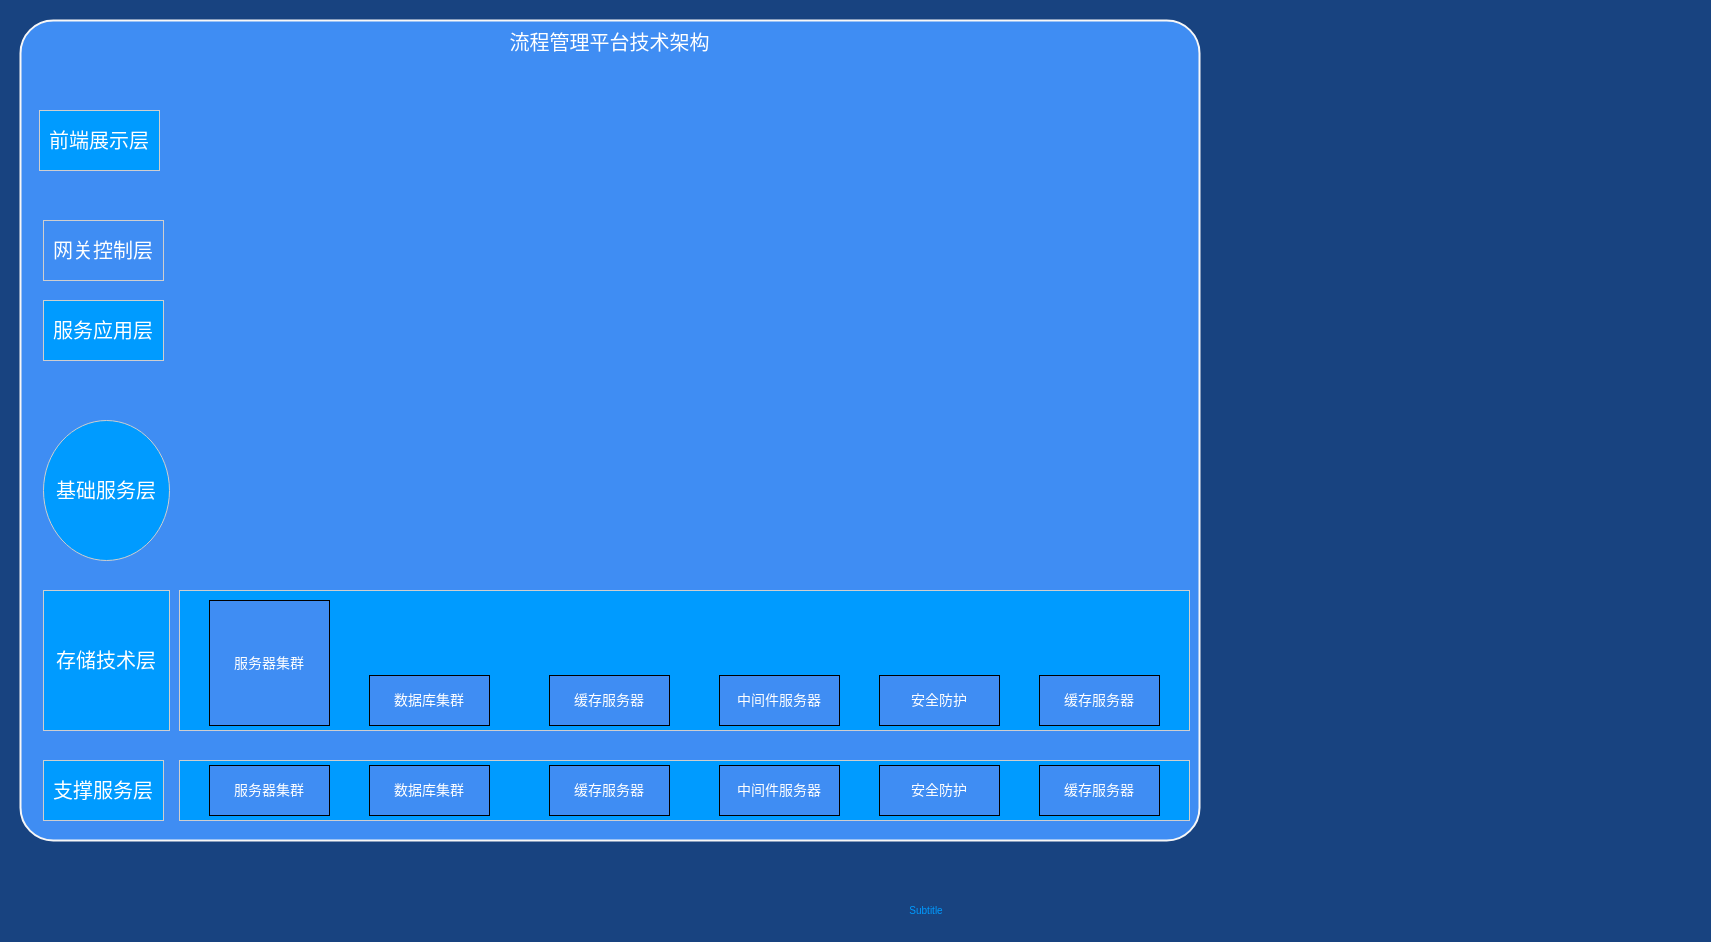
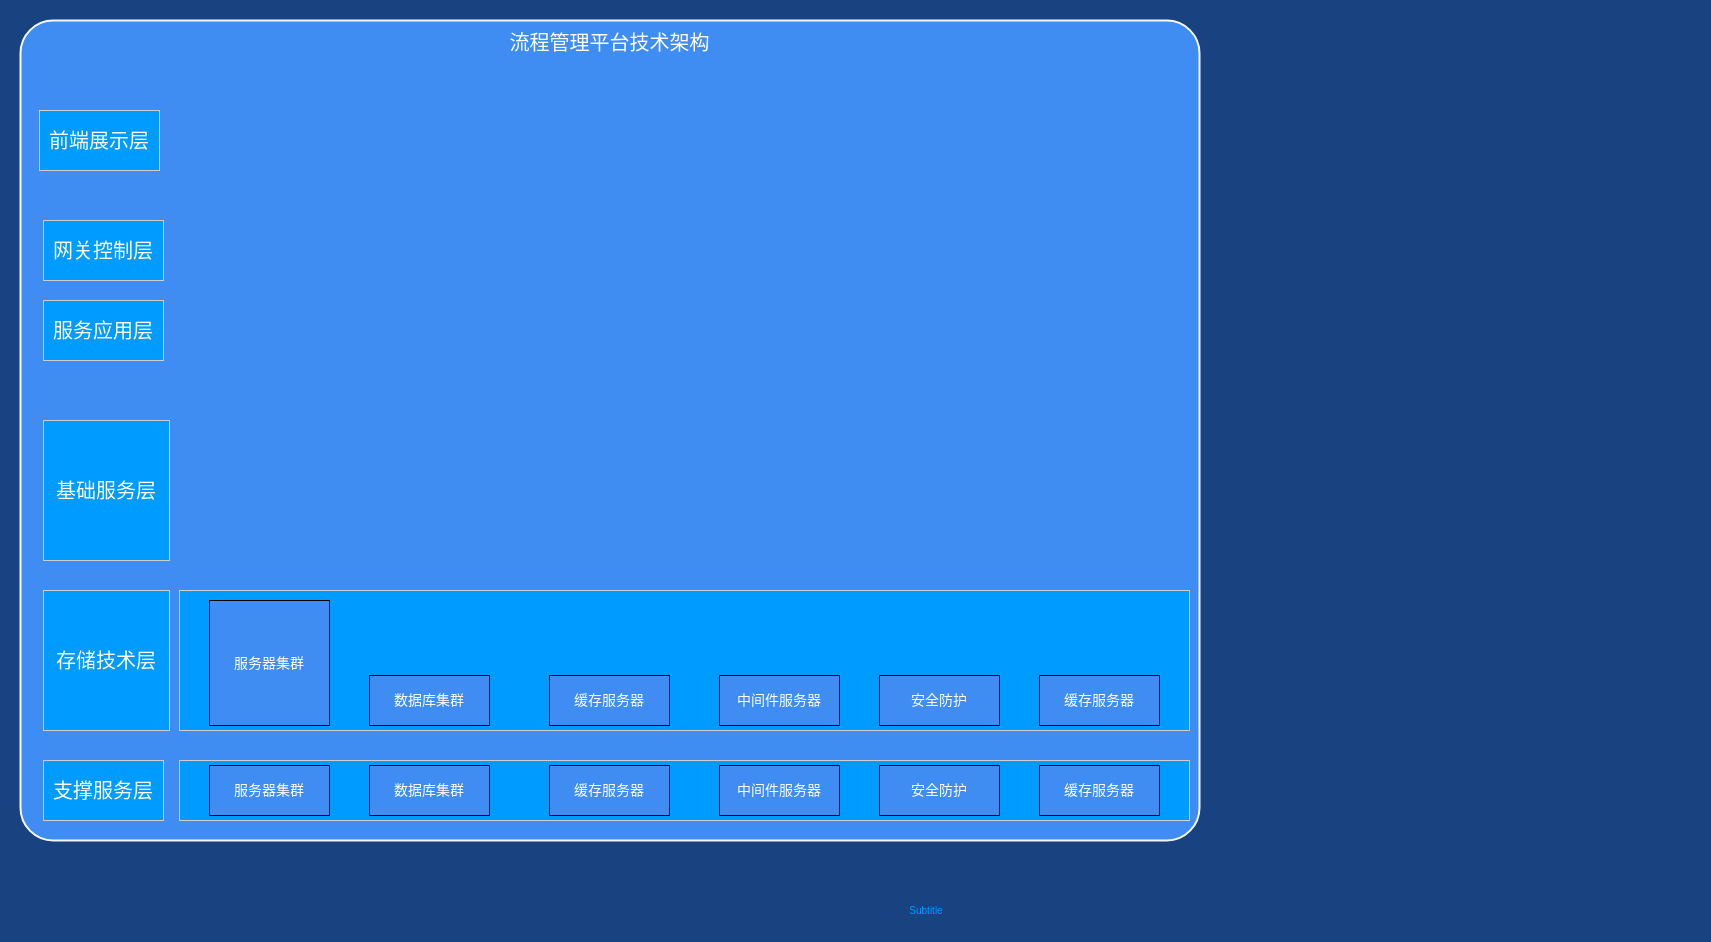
(104, 251) -> (104, 251)
(107, 491) -> (107, 491)
